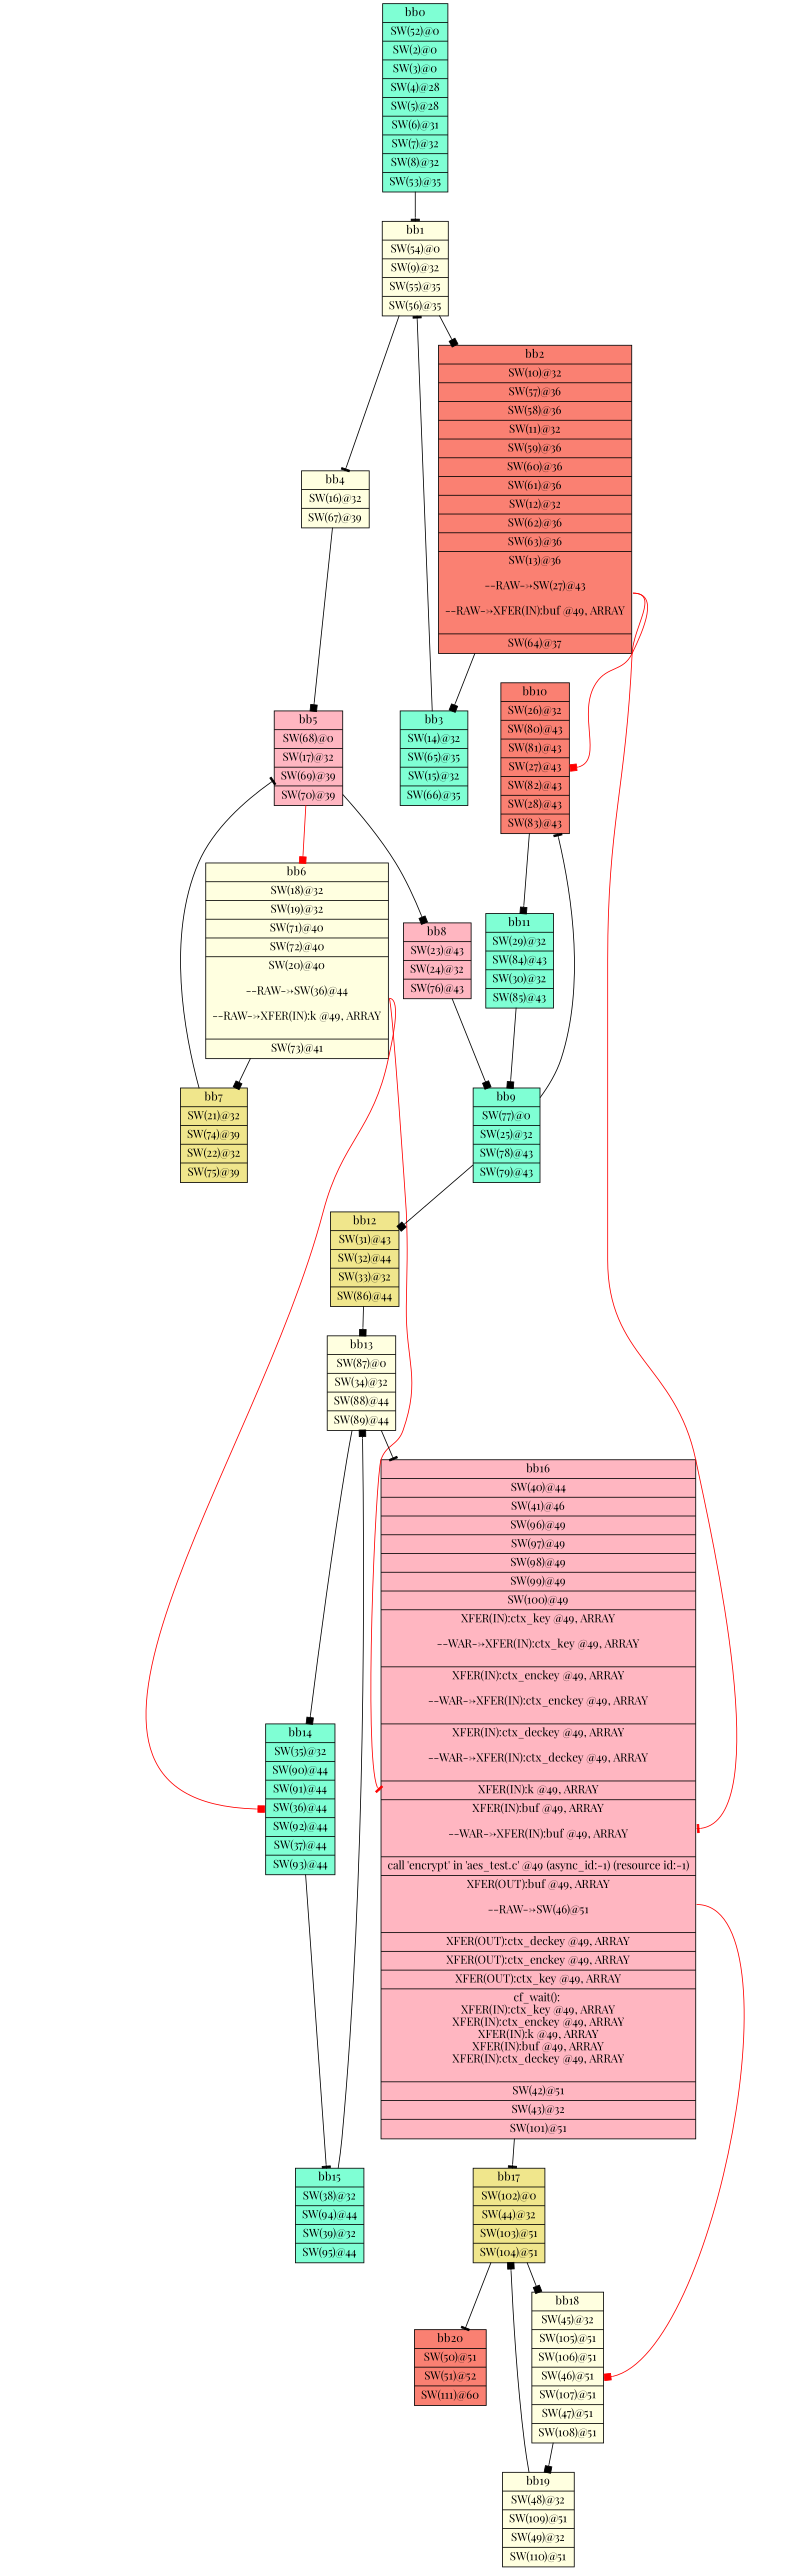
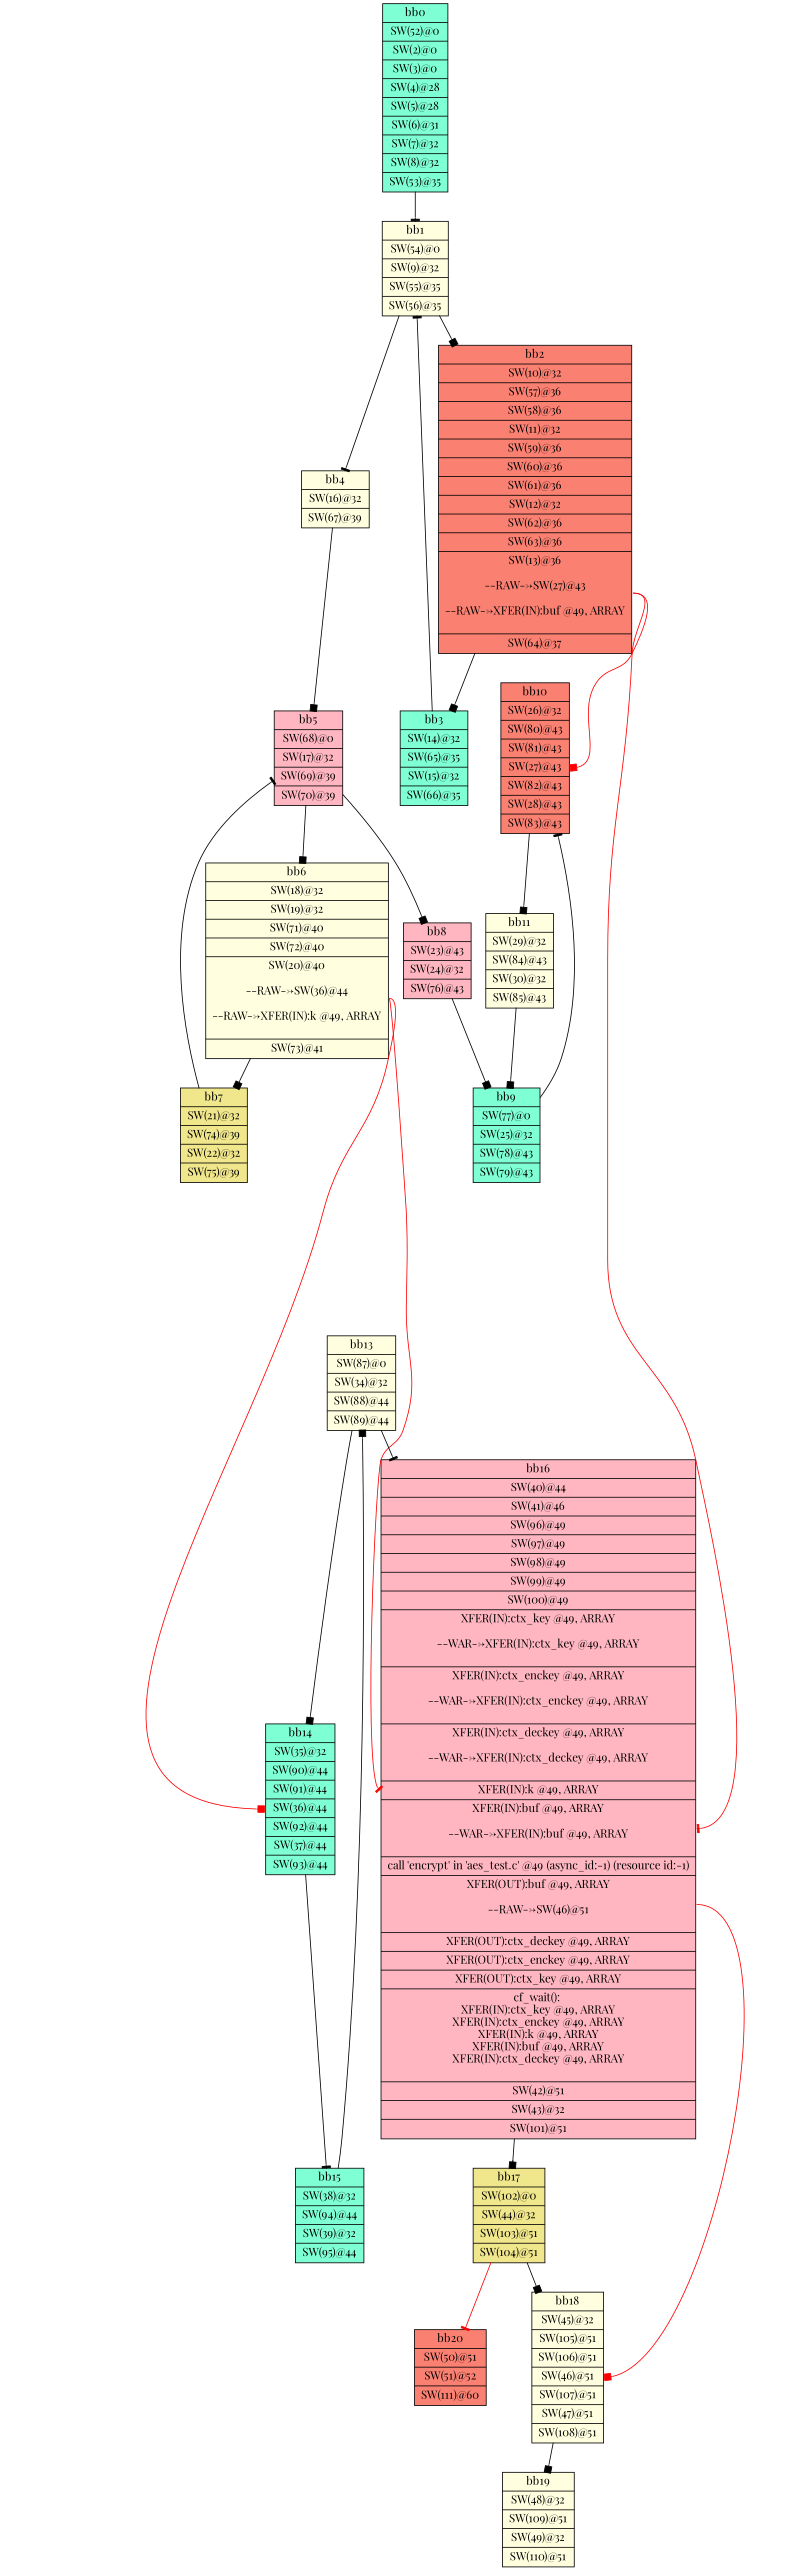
(304, 830) -> (304, 830)
(520, 961) -> (520, 961)
(365, 1259) -> none
(514, 2151) -> (514, 2151)
(479, 2294) -> (479, 2294)
(517, 2372) -> none
